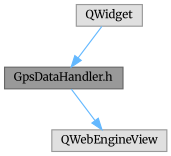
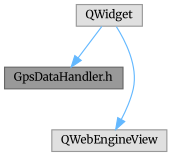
(83, 105) -> (134, 72)
